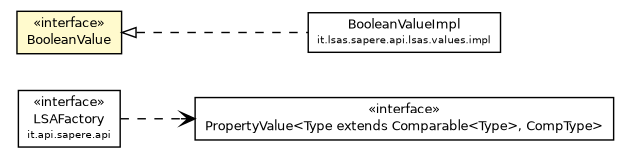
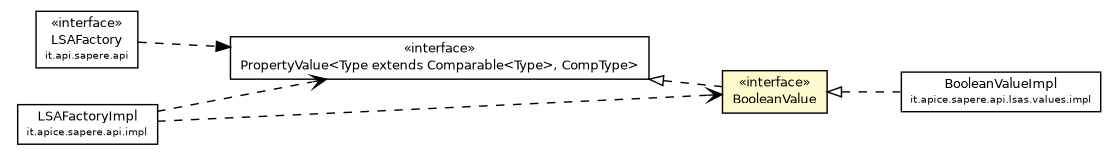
(404, 40) -> (1001, 100)
none -> (693, 84)
(150, 119) -> (177, 44)
none -> (87, 124)
